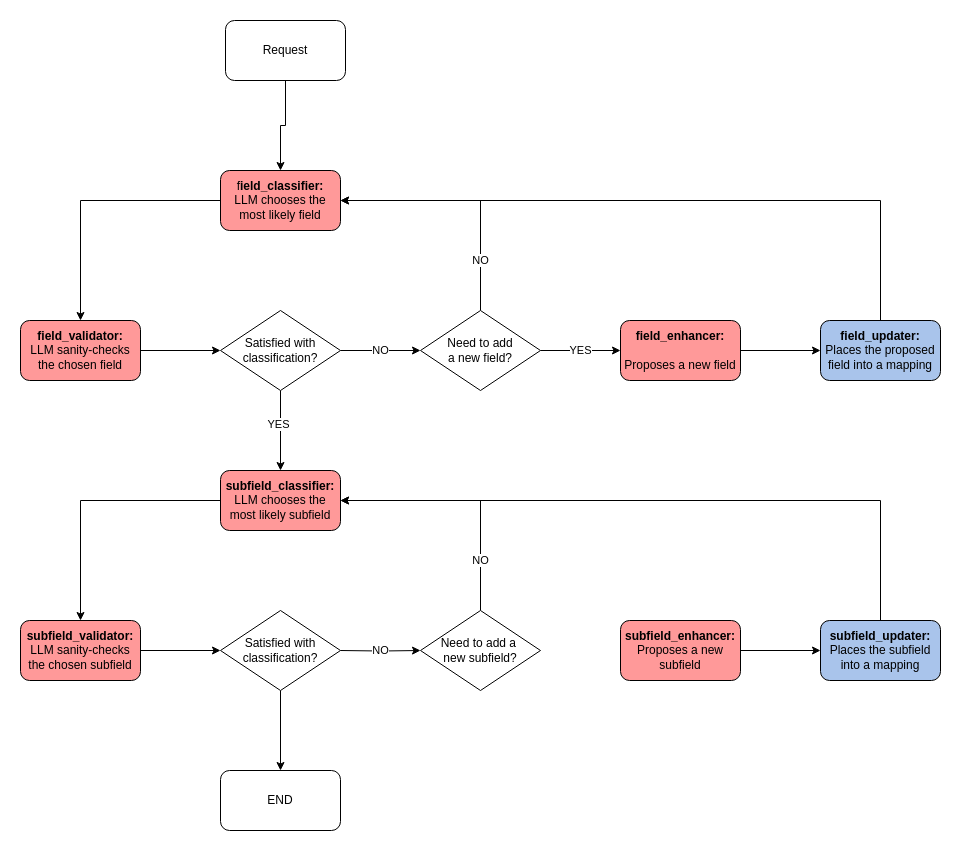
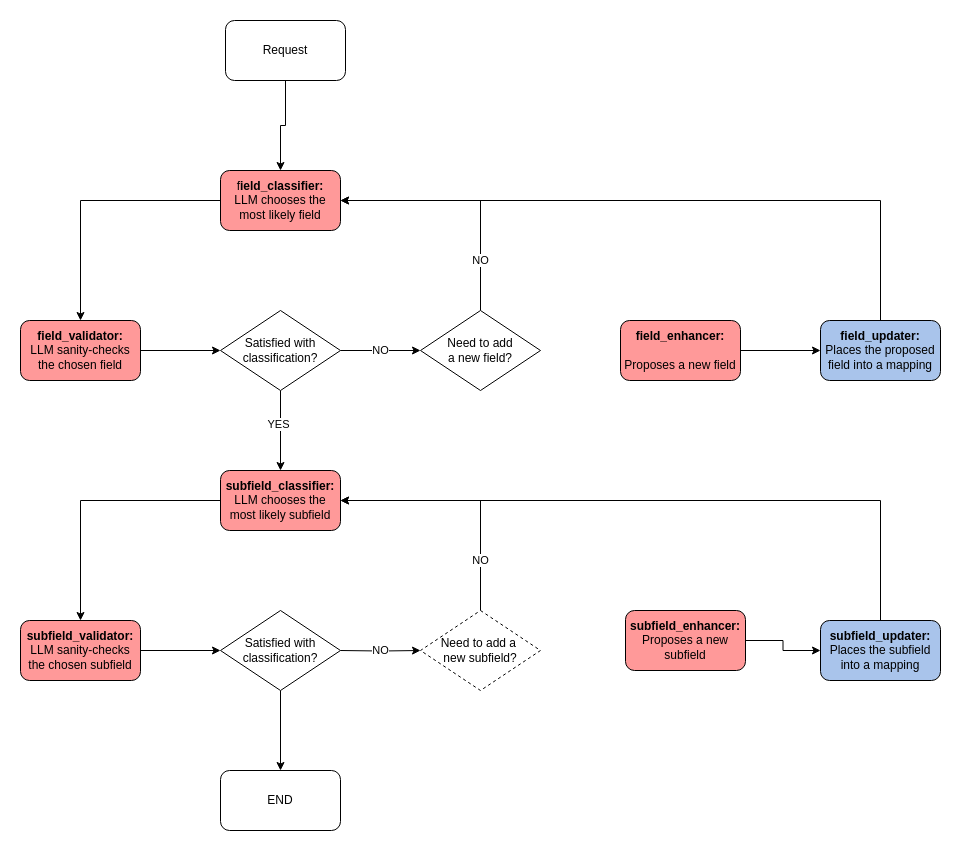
(577, 351) -> none
(481, 651) -> (481, 651)
(681, 651) -> (686, 641)
